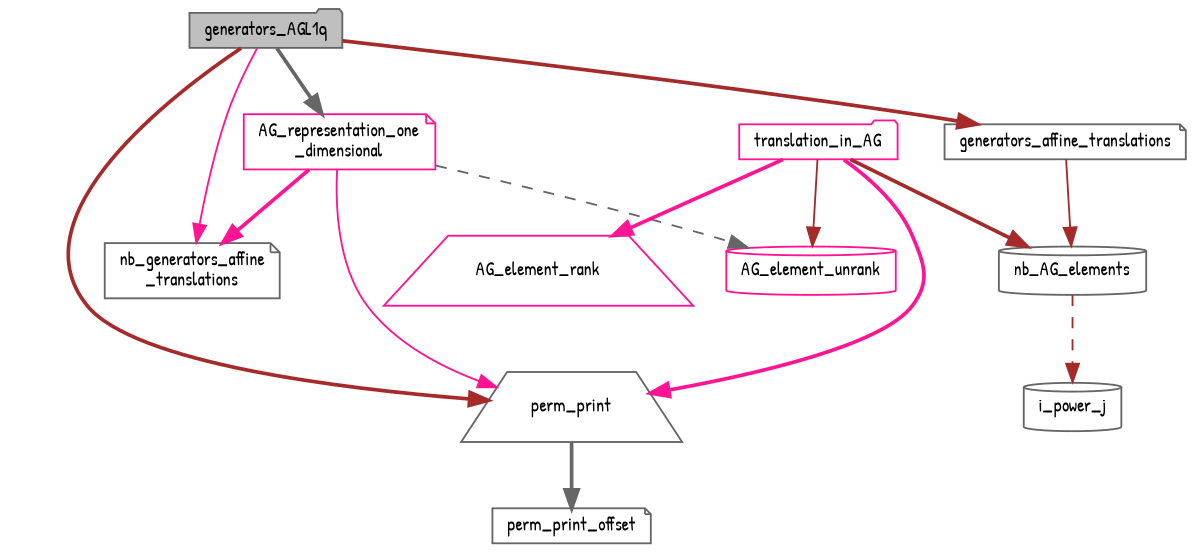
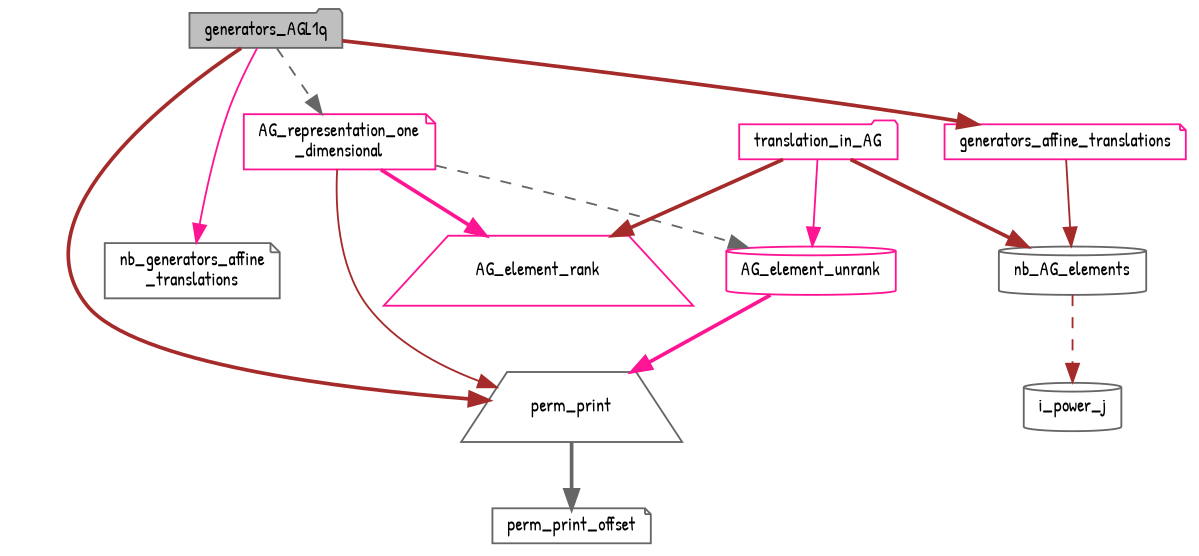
(294, 73) -> (294, 73)
(1065, 142) -> (1065, 142)
(815, 193) -> (815, 193)
(707, 194) -> (707, 194)
(273, 200) -> (425, 197)
(366, 303) -> (366, 303)
(879, 330) -> (709, 329)
